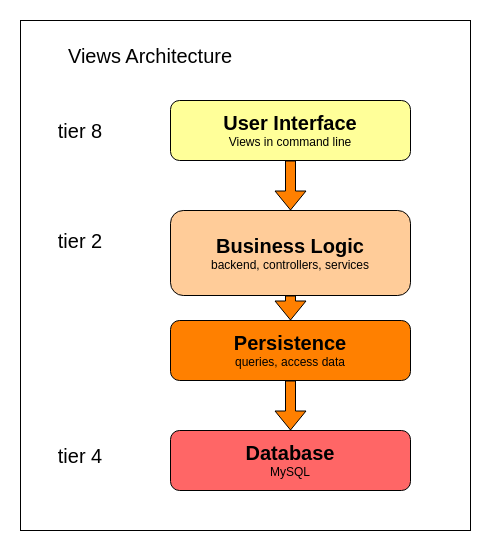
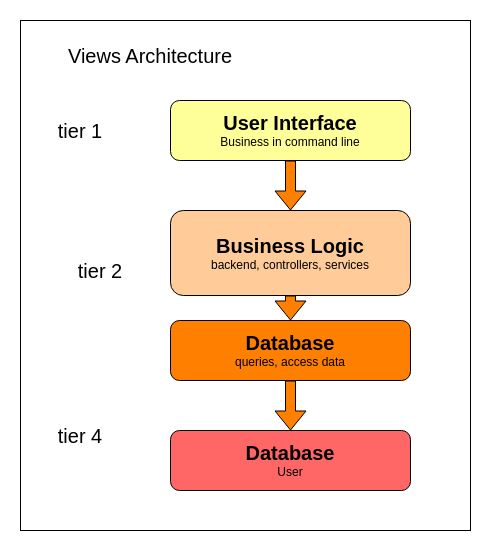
(81, 131) -> (81, 131)
(291, 131) -> (291, 131)
(81, 241) -> (101, 271)
(291, 351) -> (291, 351)
(81, 456) -> (81, 436)
(291, 461) -> (291, 461)
